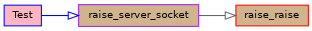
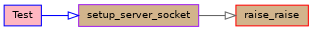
(139, 16) -> (139, 16)
